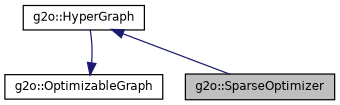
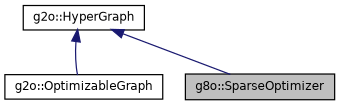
(92, 46) -> (76, 59)
(260, 87) -> (260, 87)
